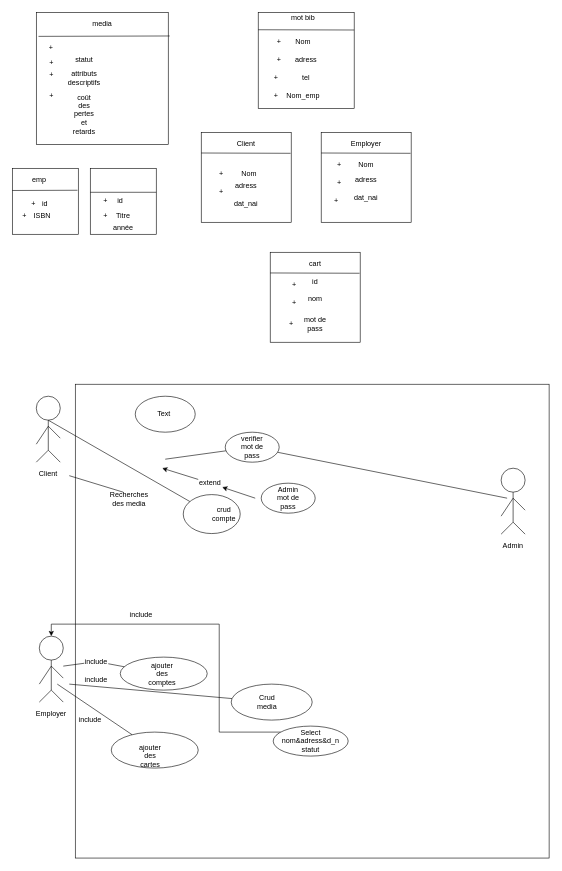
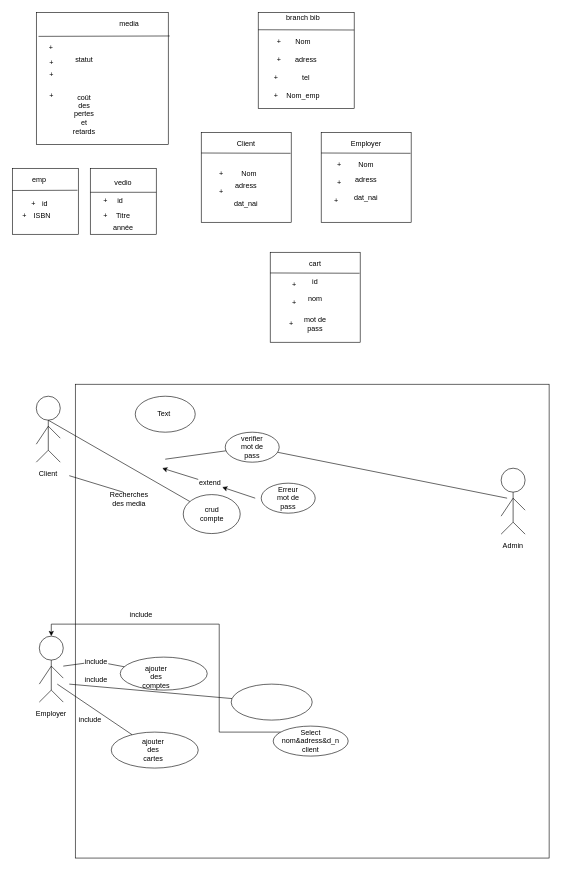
(303, 18) -> (303, 18)
(102, 24) -> (129, 24)
(84, 78) -> none
none -> (123, 183)
(288, 498) -> (288, 498)
(224, 514) -> (212, 514)
(162, 674) -> (156, 677)
(267, 702) -> none
(311, 741) -> (311, 741)
(150, 756) -> (153, 750)
